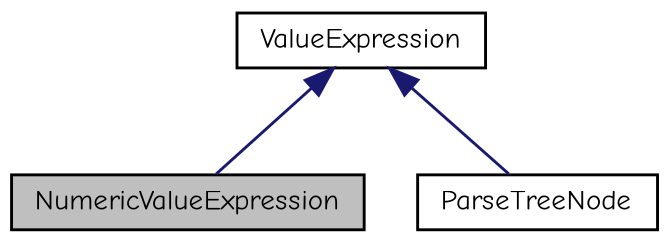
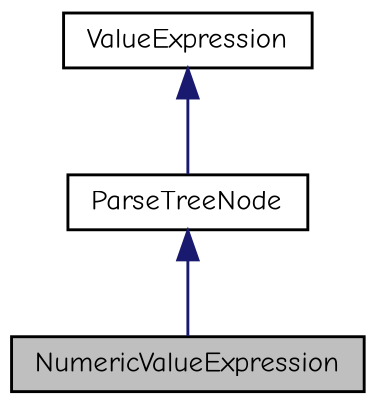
(264, 131) -> (188, 298)
